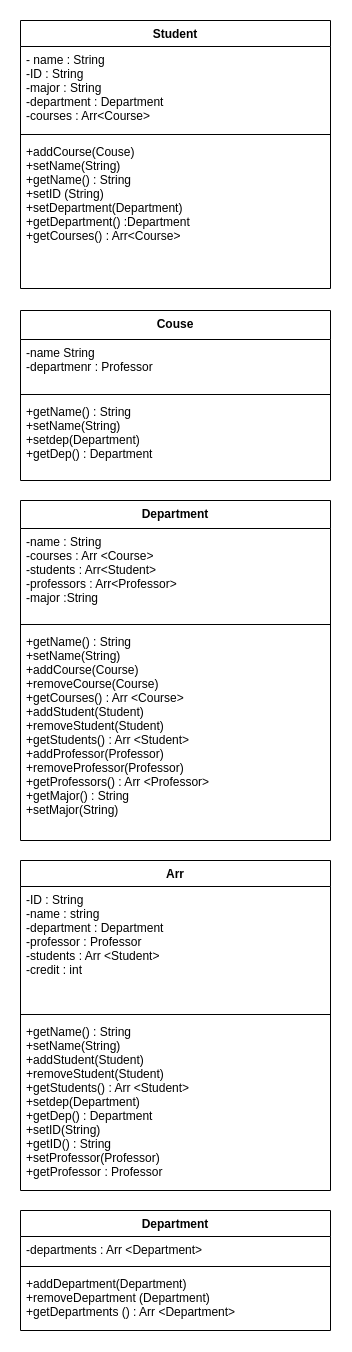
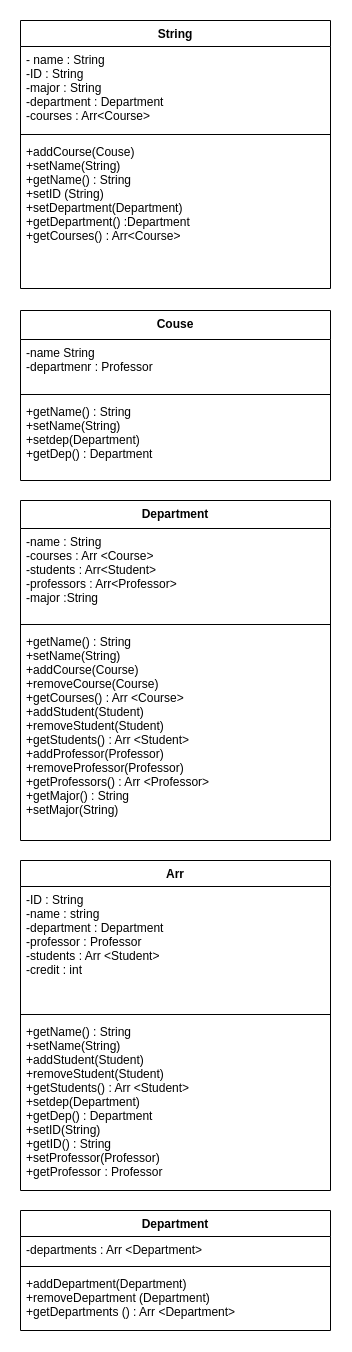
(175, 34) -> (175, 34)
